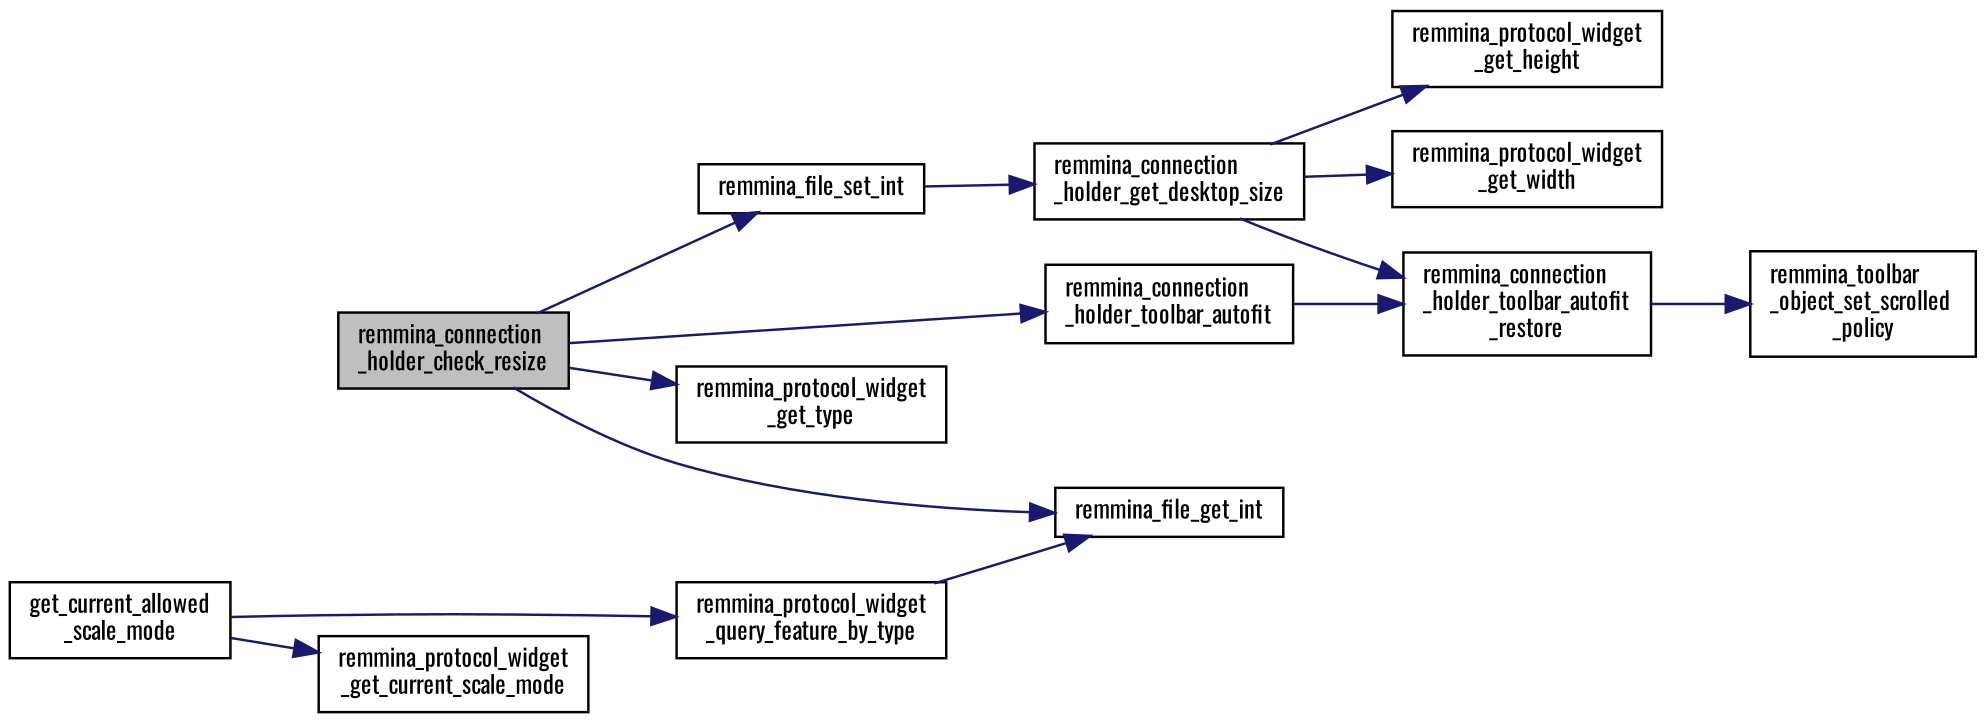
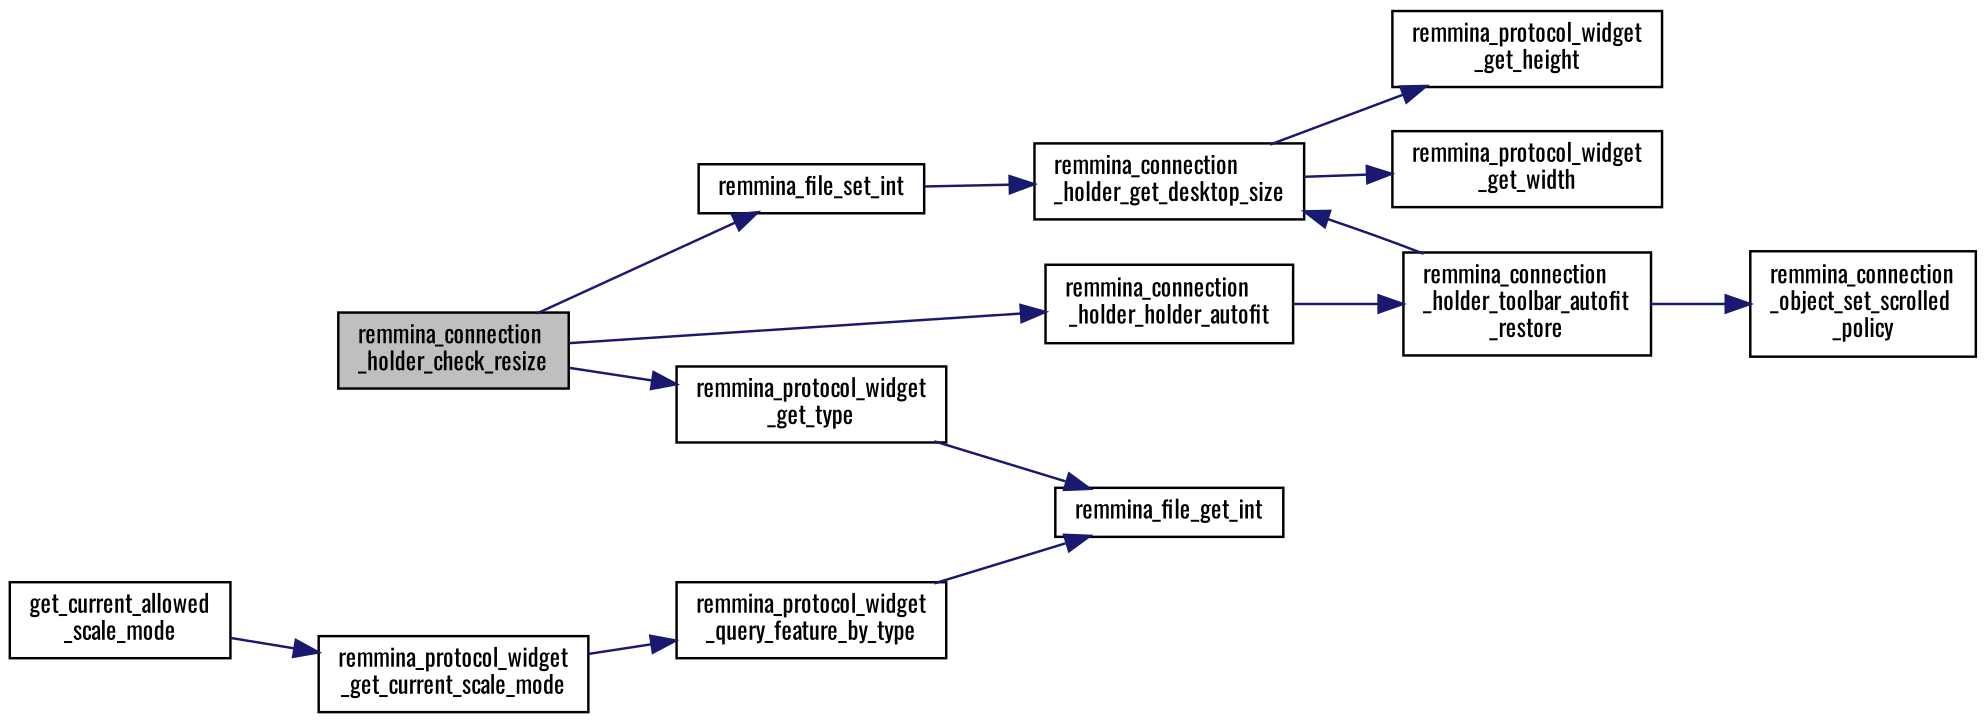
(1309, 245) -> (1376, 236)
(1169, 304) -> (1169, 304)
(1863, 304) -> (1863, 304)
(763, 484) -> (1000, 461)
(441, 614) -> (620, 649)
